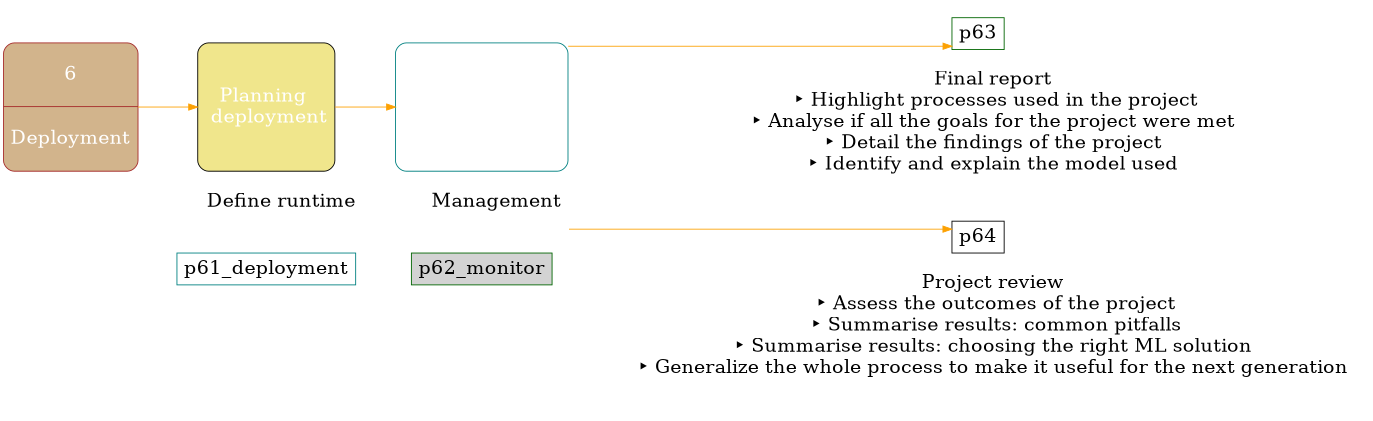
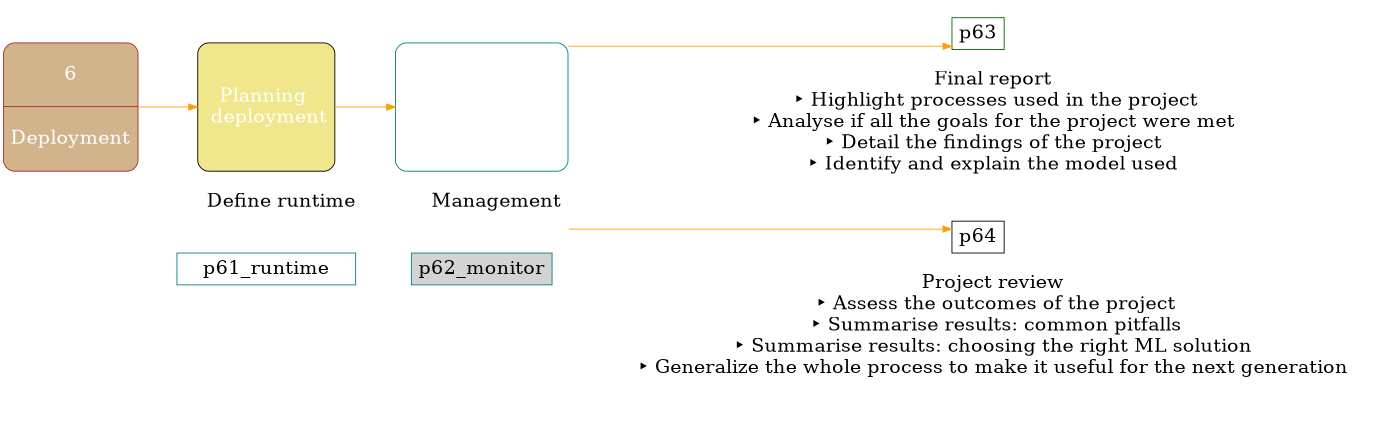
(266, 269) -> (266, 269)
(482, 269) -> (482, 269)
